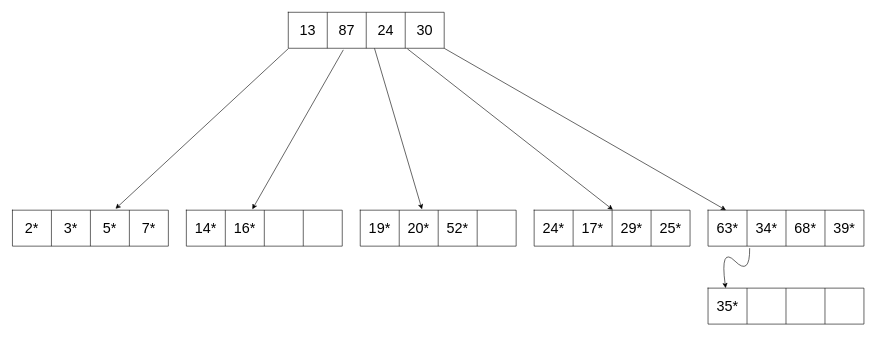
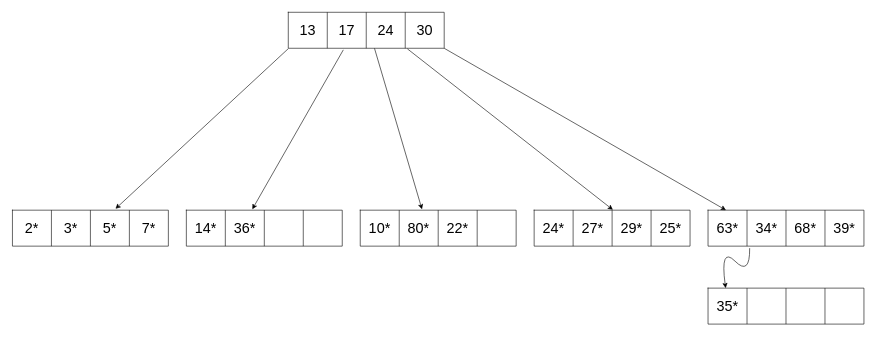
(347, 30) -> (347, 30)
(245, 228) -> (245, 228)
(380, 228) -> (380, 228)
(419, 228) -> (419, 228)
(458, 228) -> (458, 228)
(593, 228) -> (593, 228)
